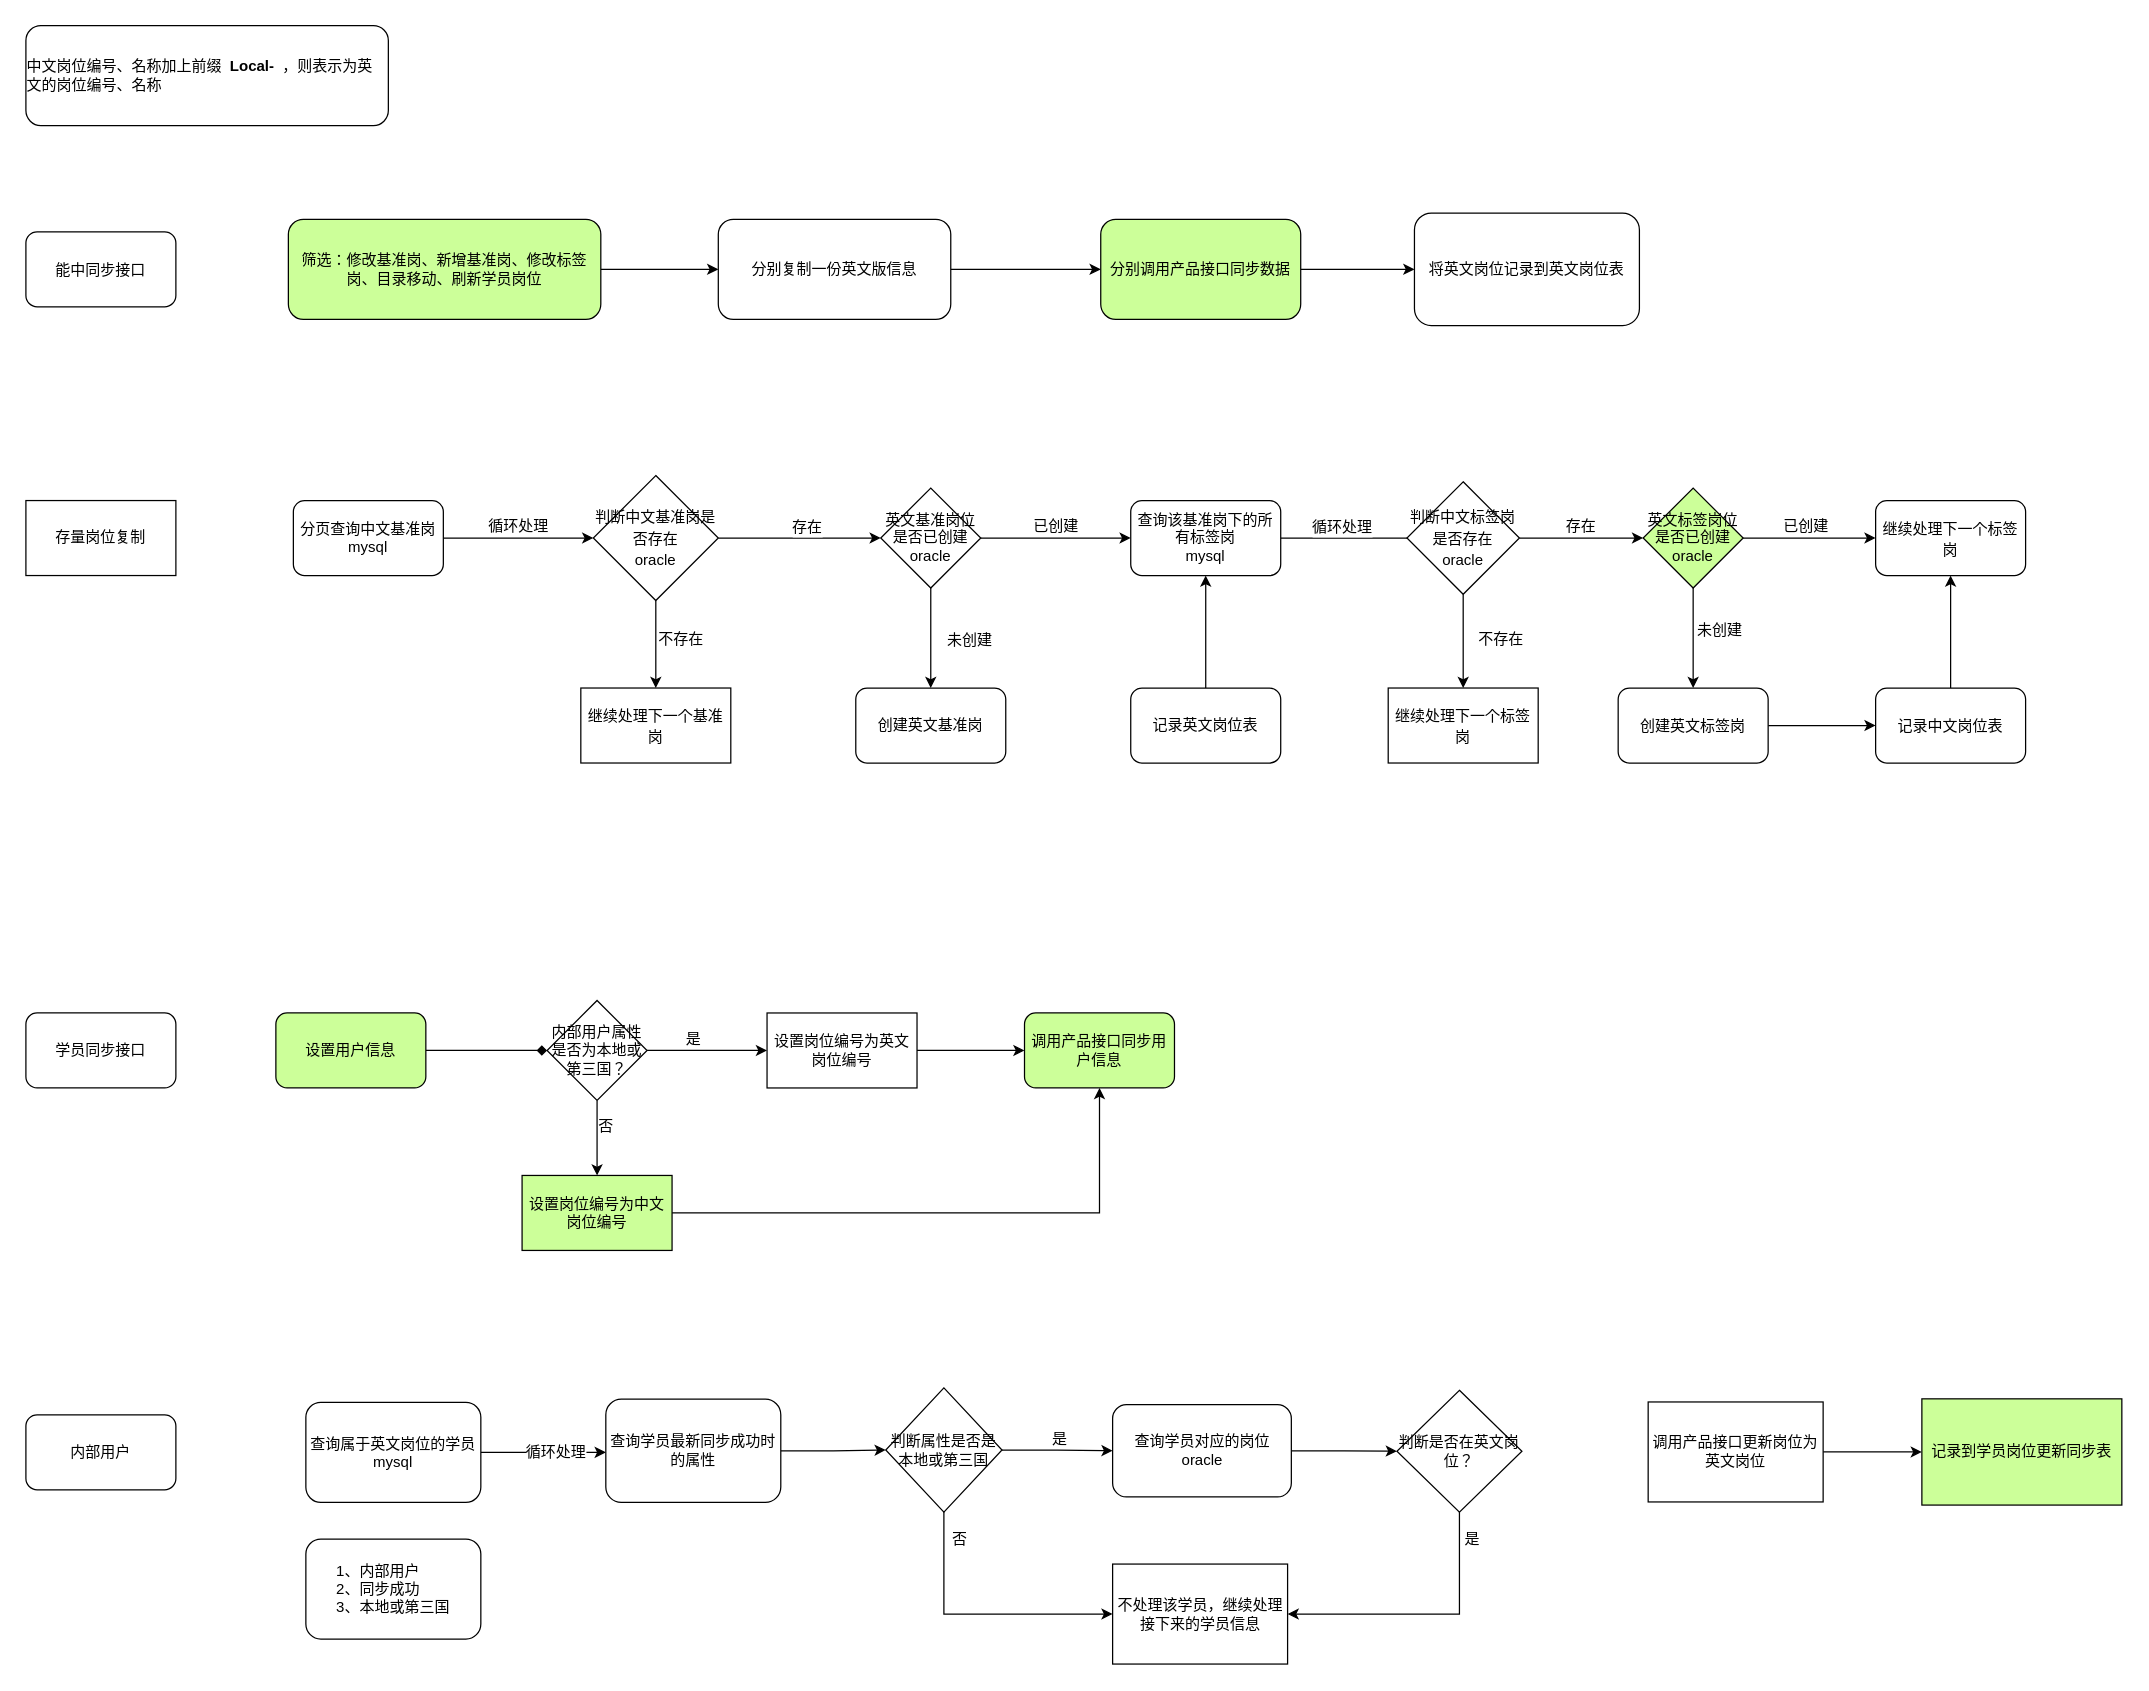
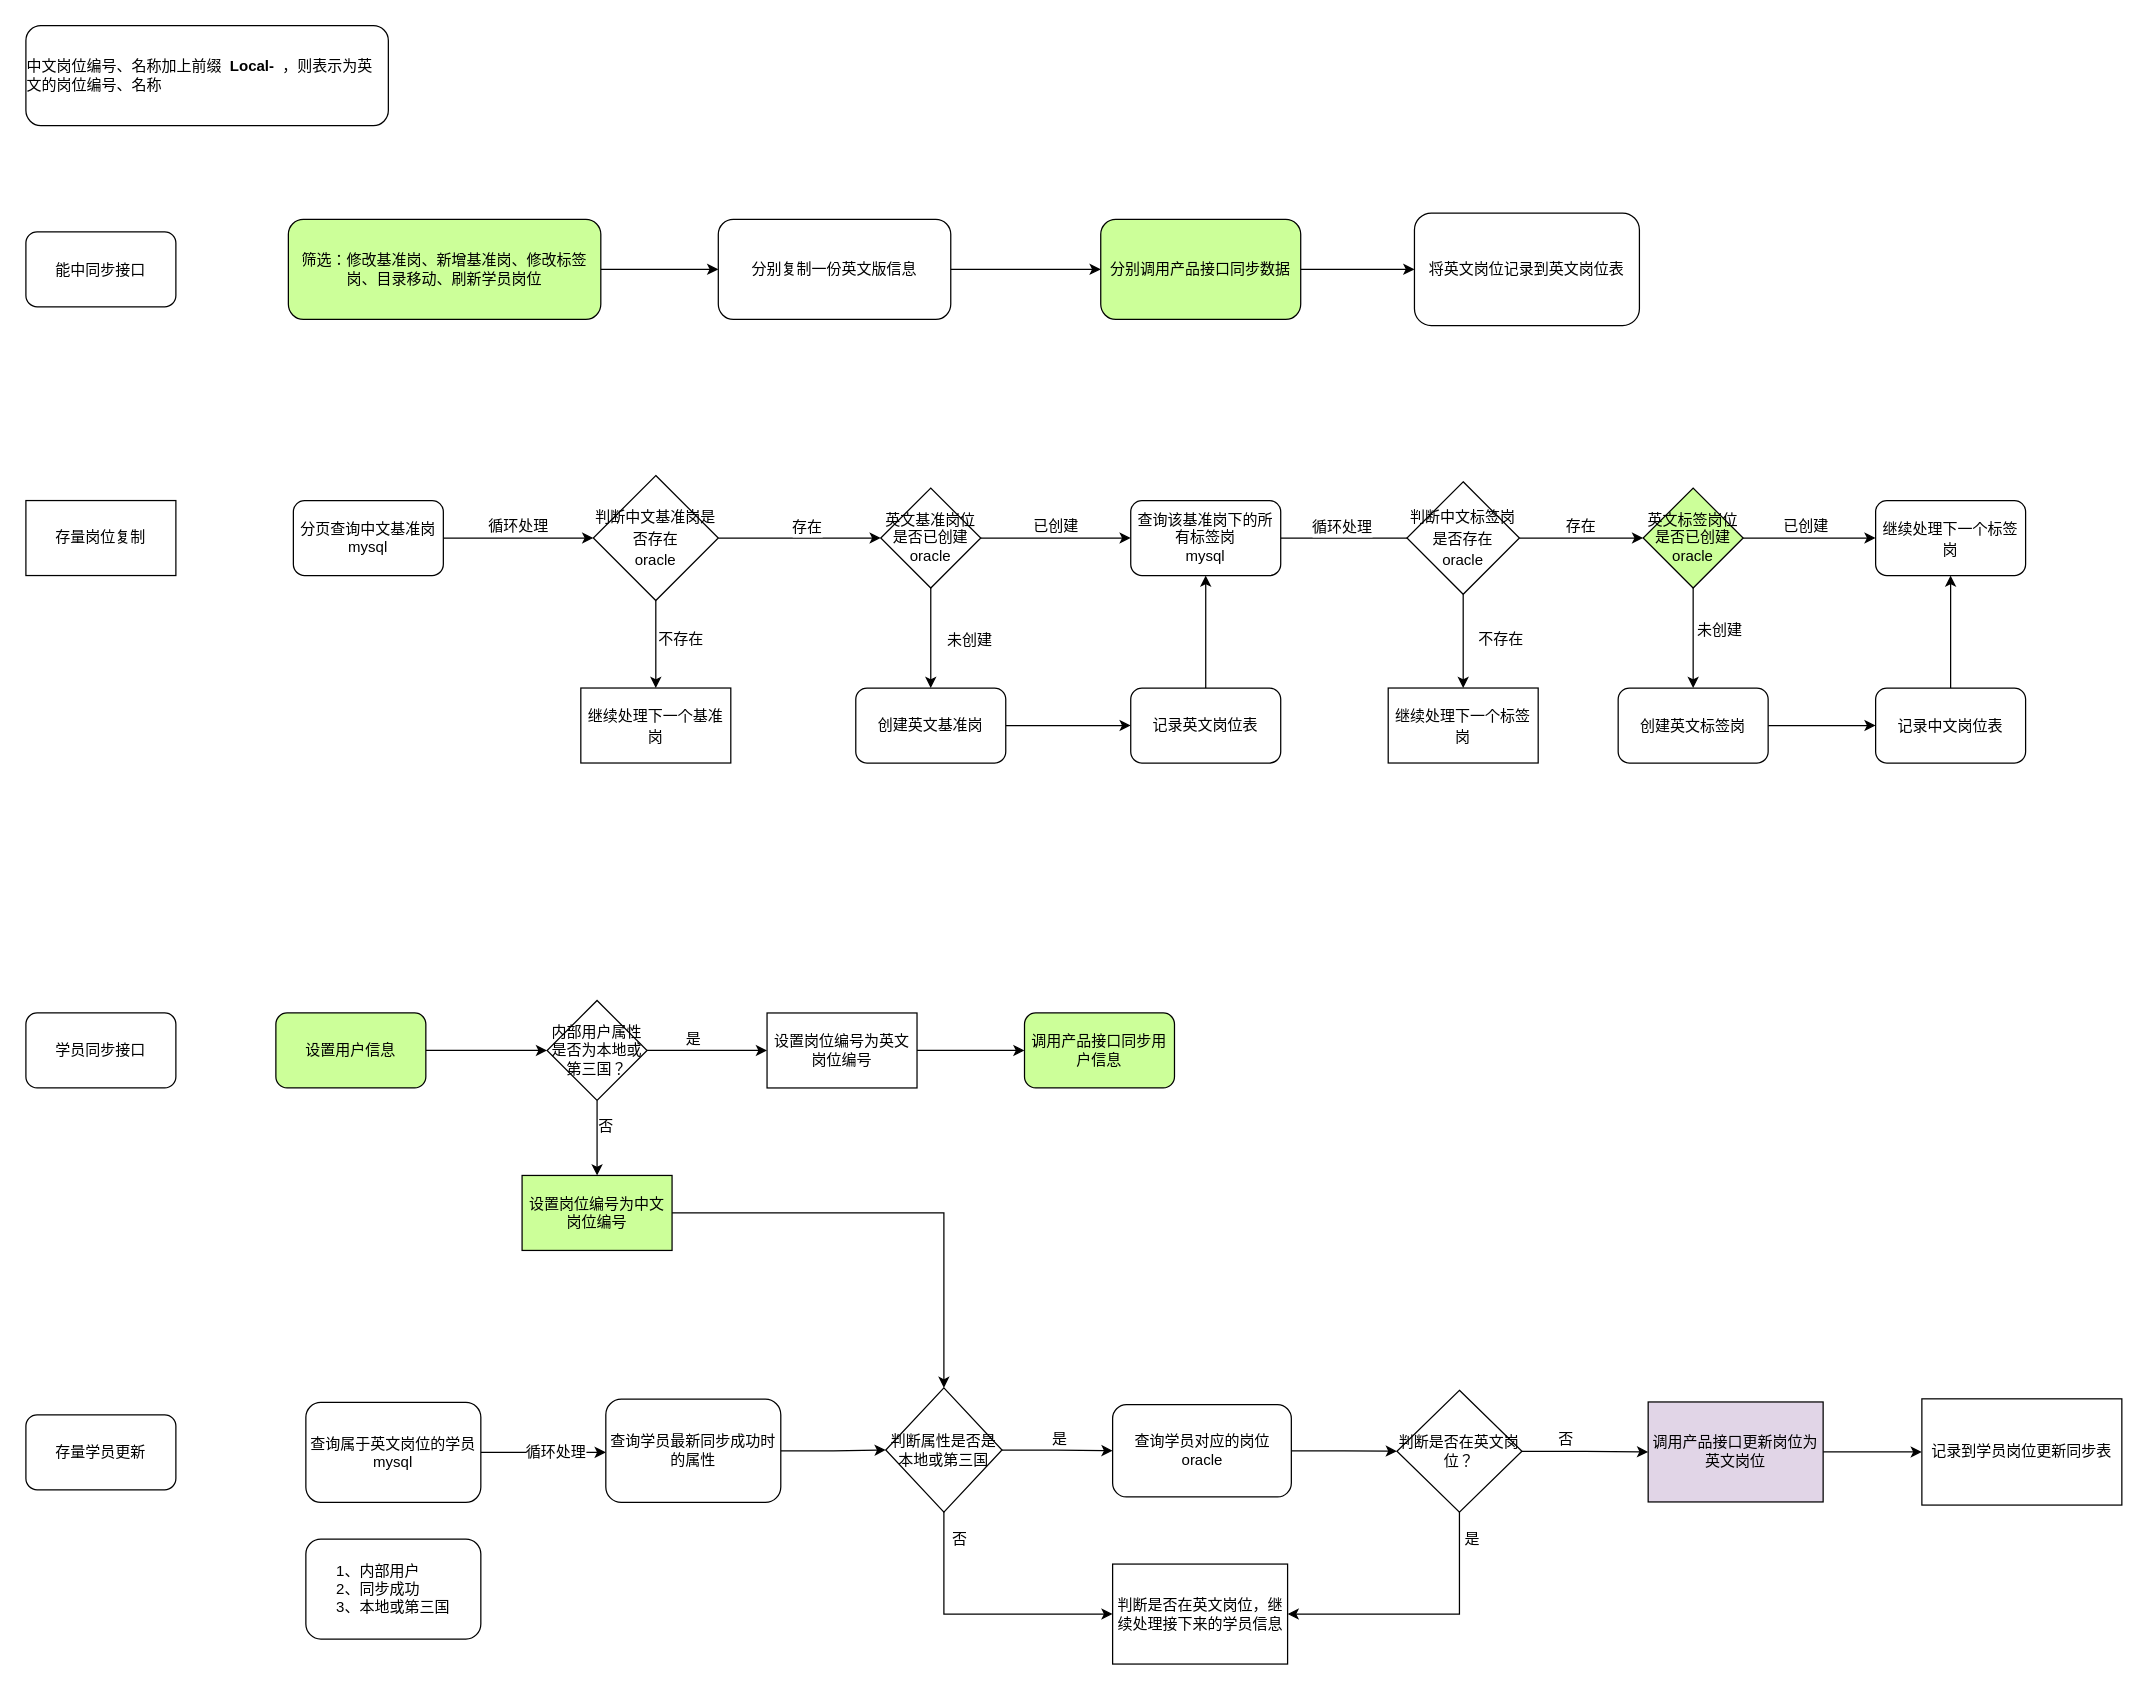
none -> (1064, 726)
(536, 1051) -> (537, 1051)
(1078, 1213) -> (944, 1295)
none -> (1581, 1452)
(1736, 1452) -> (1736, 1452)
(2022, 1452) -> (2022, 1452)
(101, 1453) -> (101, 1453)
(1201, 1614) -> (1201, 1614)
